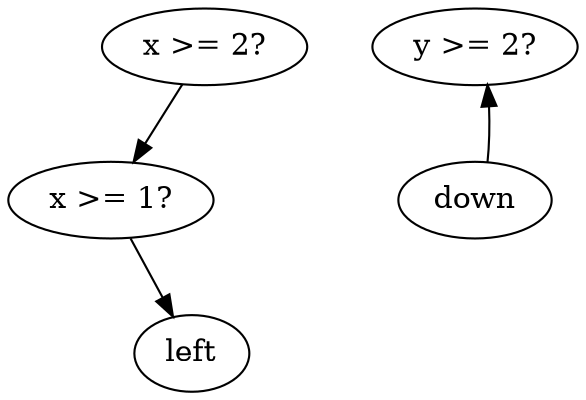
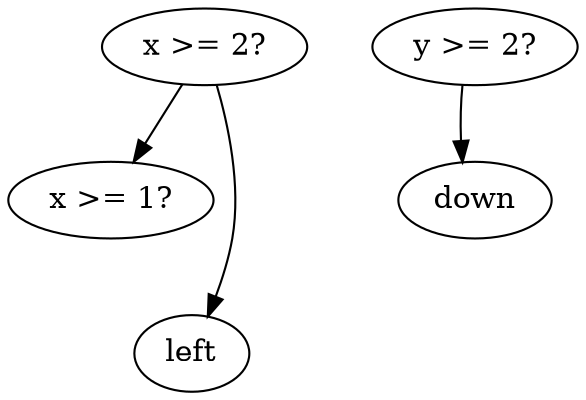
(489, 135) -> (461, 113)
(147, 268) -> (235, 191)
